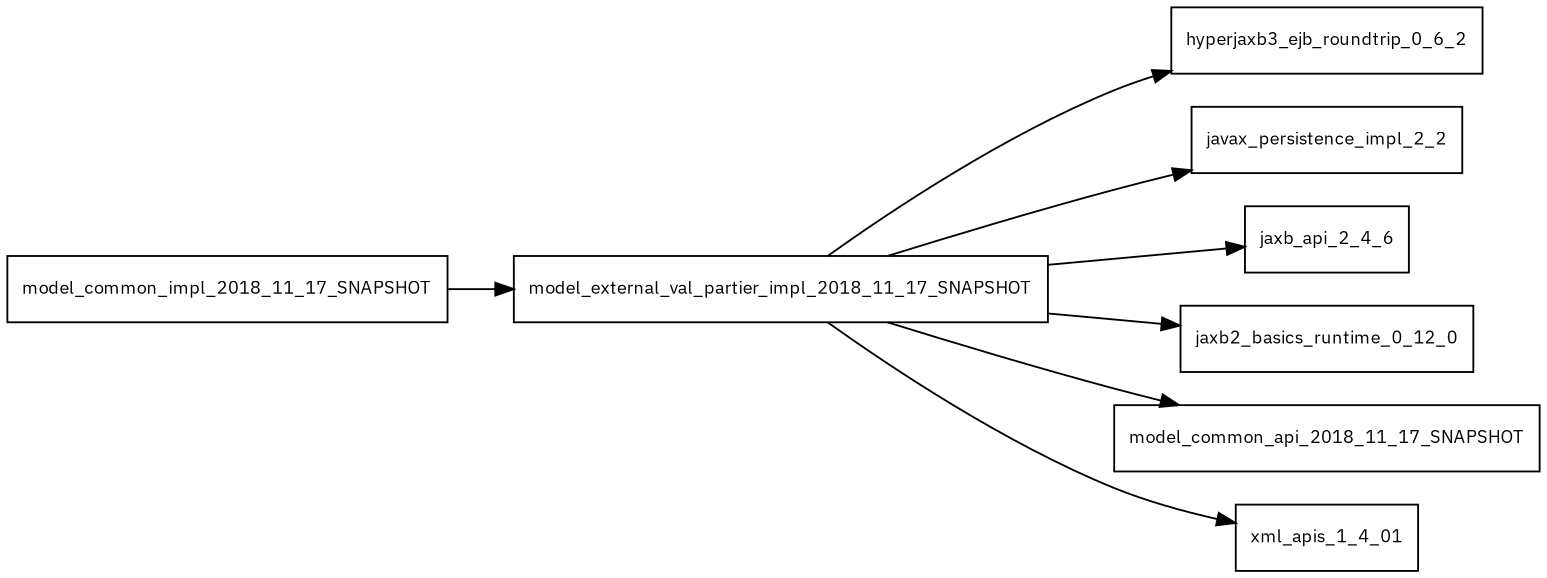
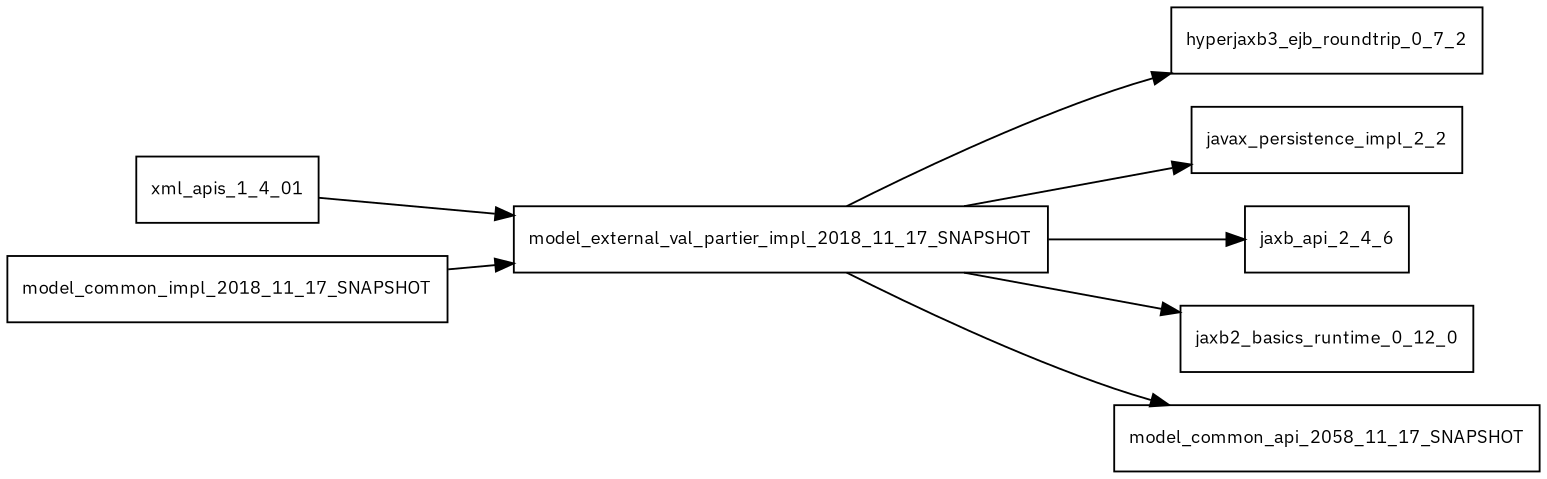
(1327, 41) -> (1327, 41)
(1327, 438) -> (1327, 438)
(1014, 440) -> (407, 206)
